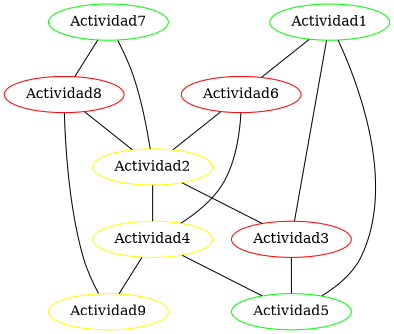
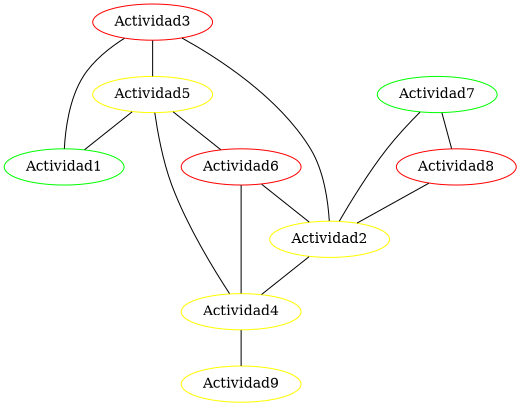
(285, 58) -> (197, 131)
(72, 205) -> none
(291, 312) -> (153, 95)
